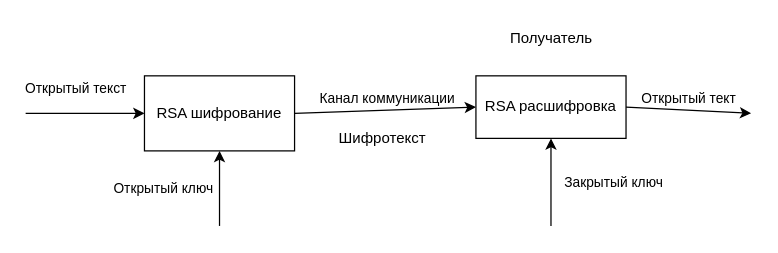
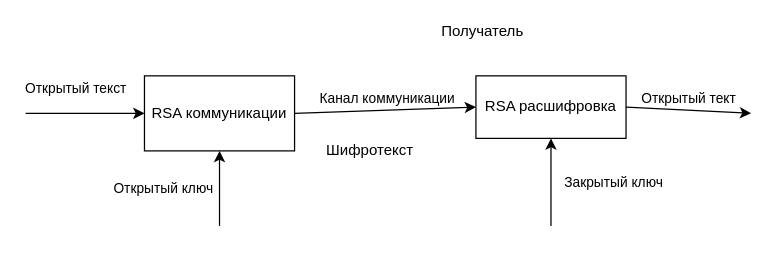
(551, 38) -> (482, 32)
(219, 113) -> (219, 113)
(382, 138) -> (369, 151)
